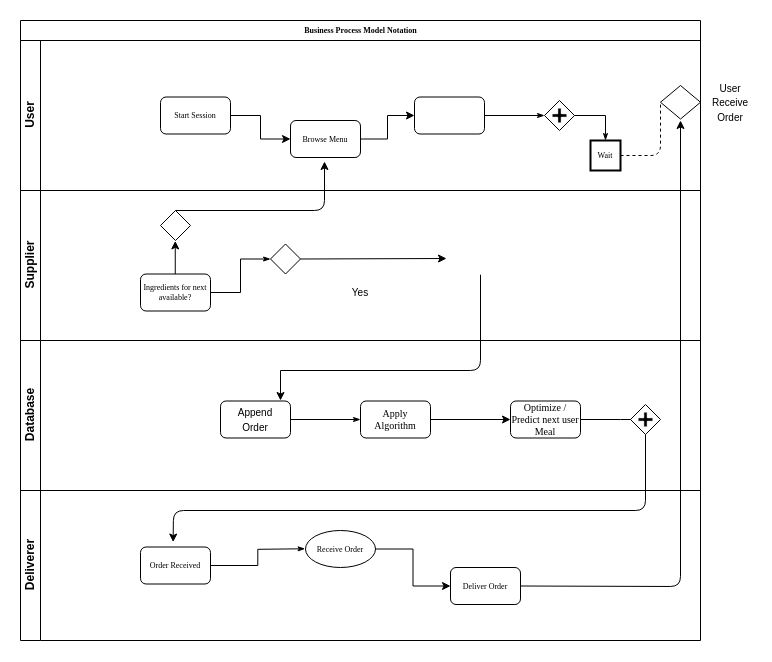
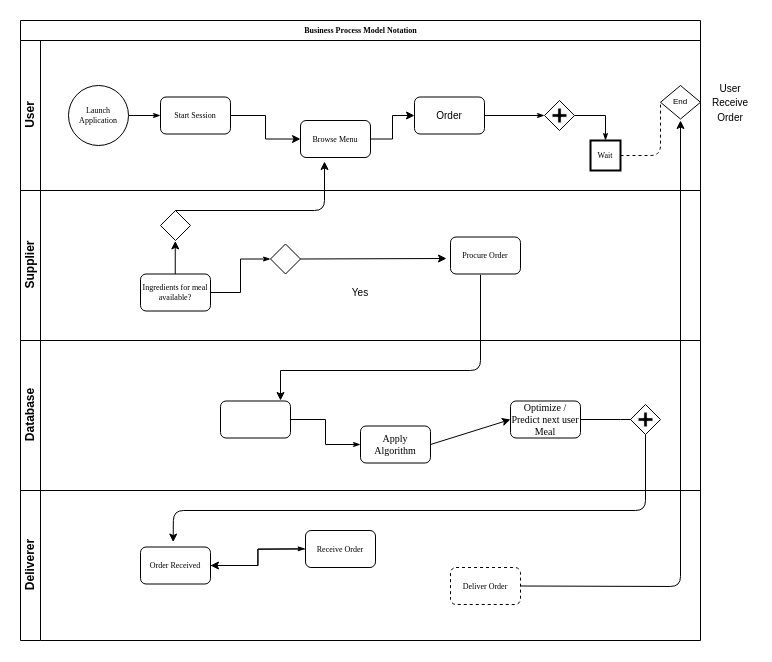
none -> (681, 101)
none -> (99, 116)
none -> (148, 116)
none -> (450, 116)
(326, 139) -> (336, 139)
none -> (486, 256)
(176, 293) -> (176, 293)
(256, 420) -> none
(396, 420) -> (396, 445)
(341, 549) -> (341, 549)
(413, 564) -> (303, 549)
(486, 586) -> (486, 586)
